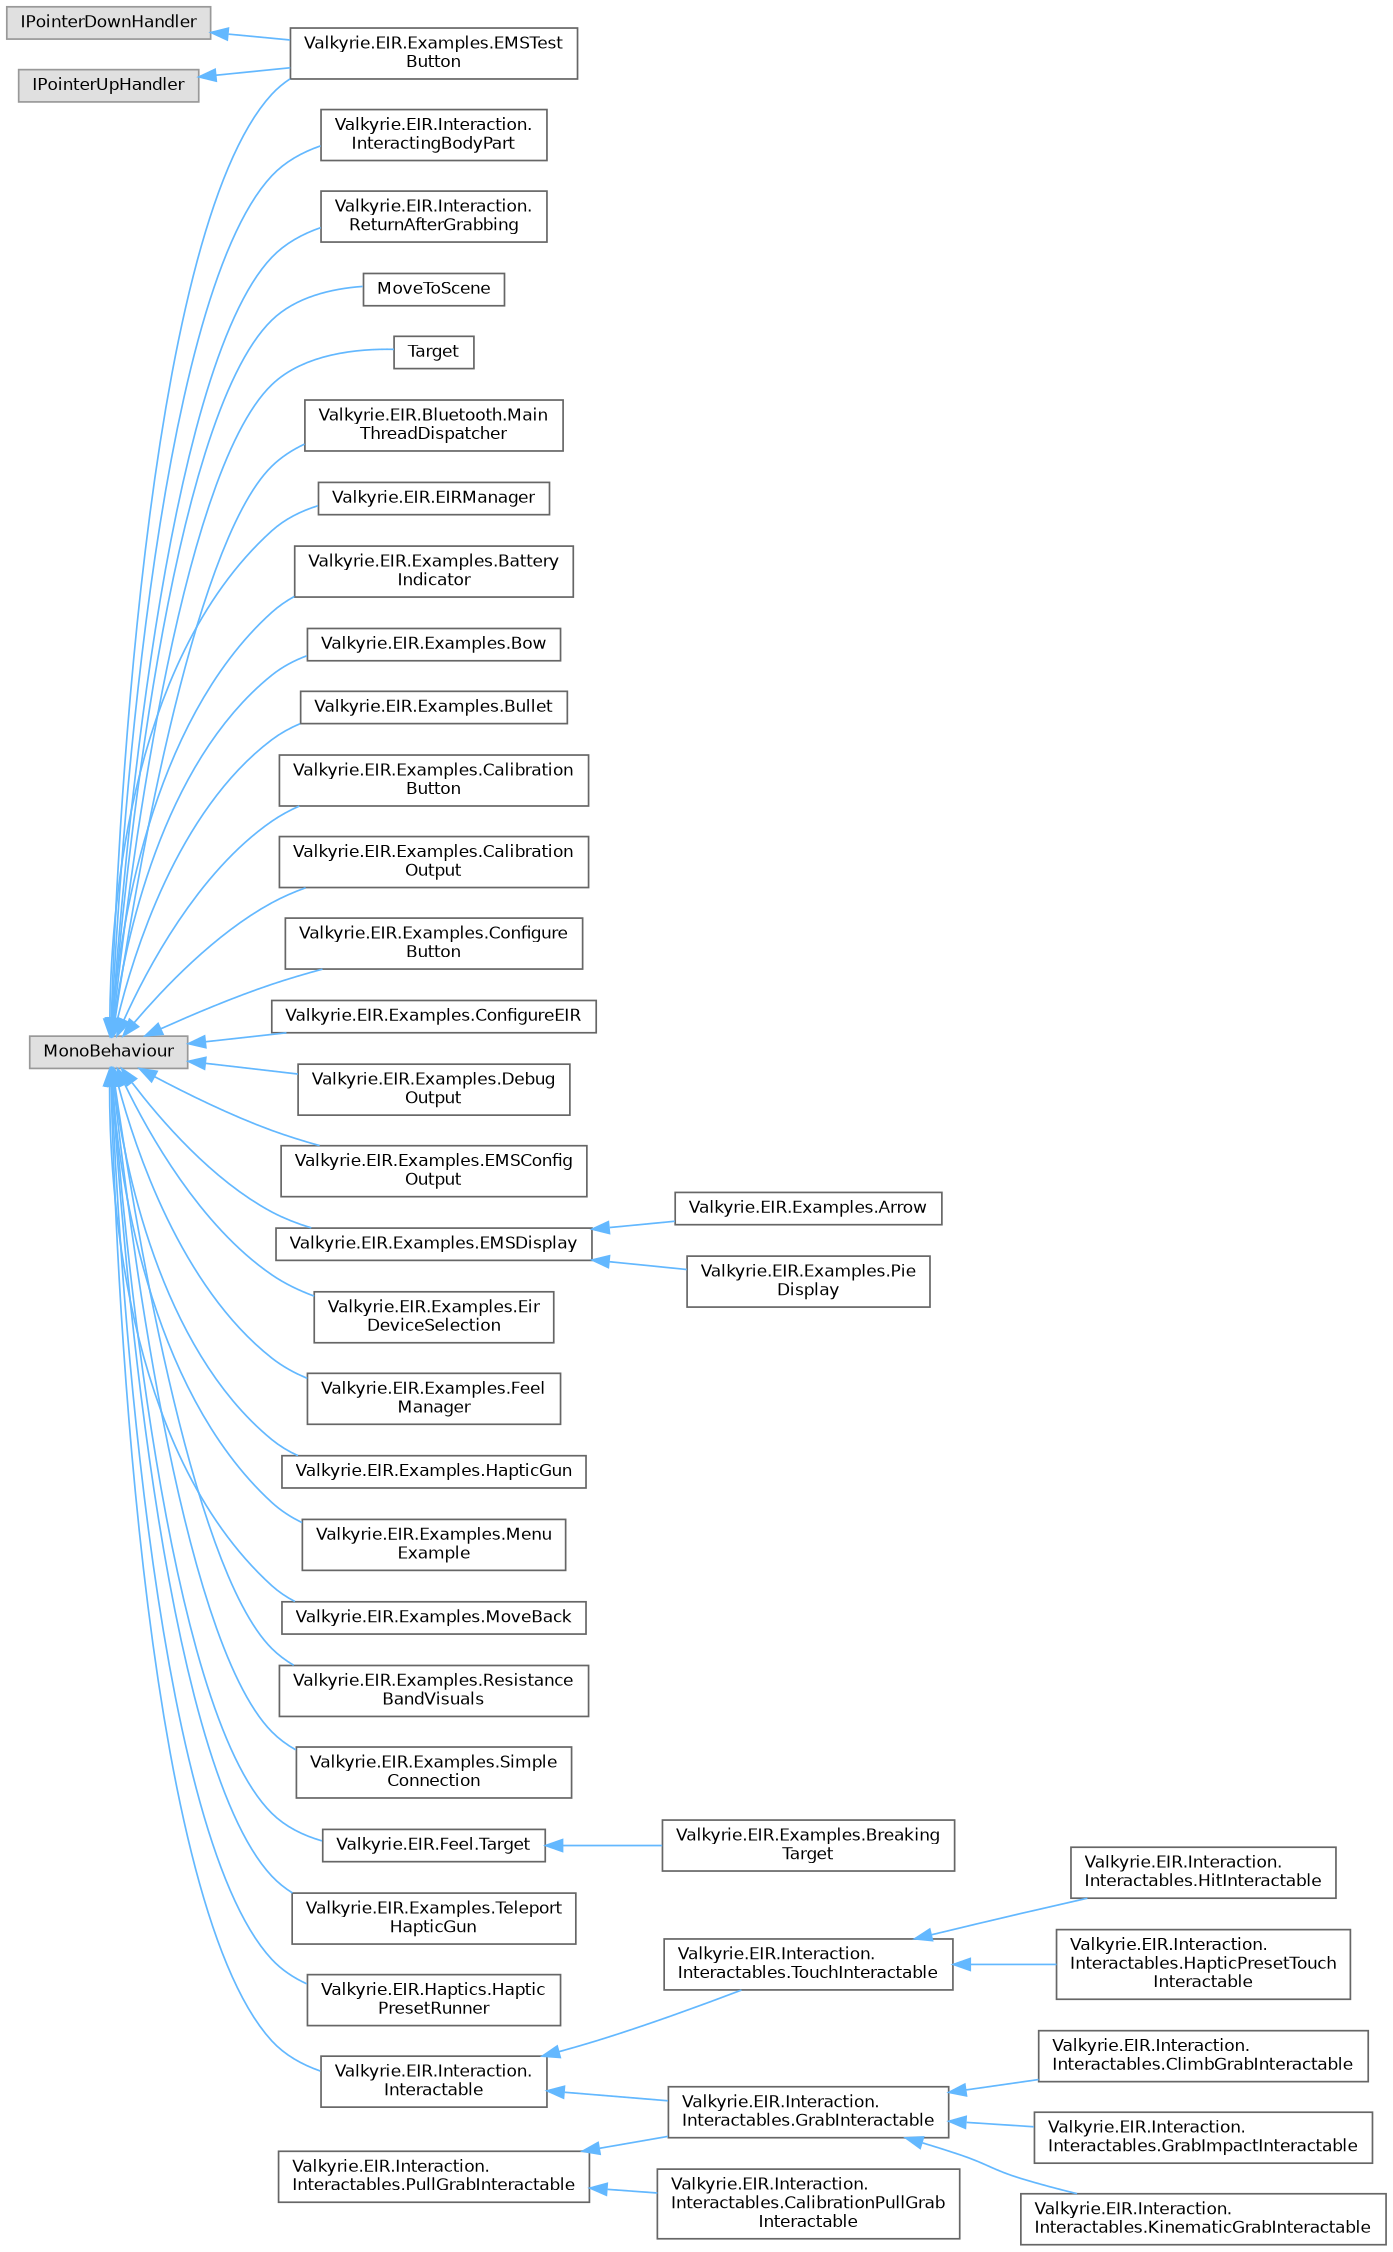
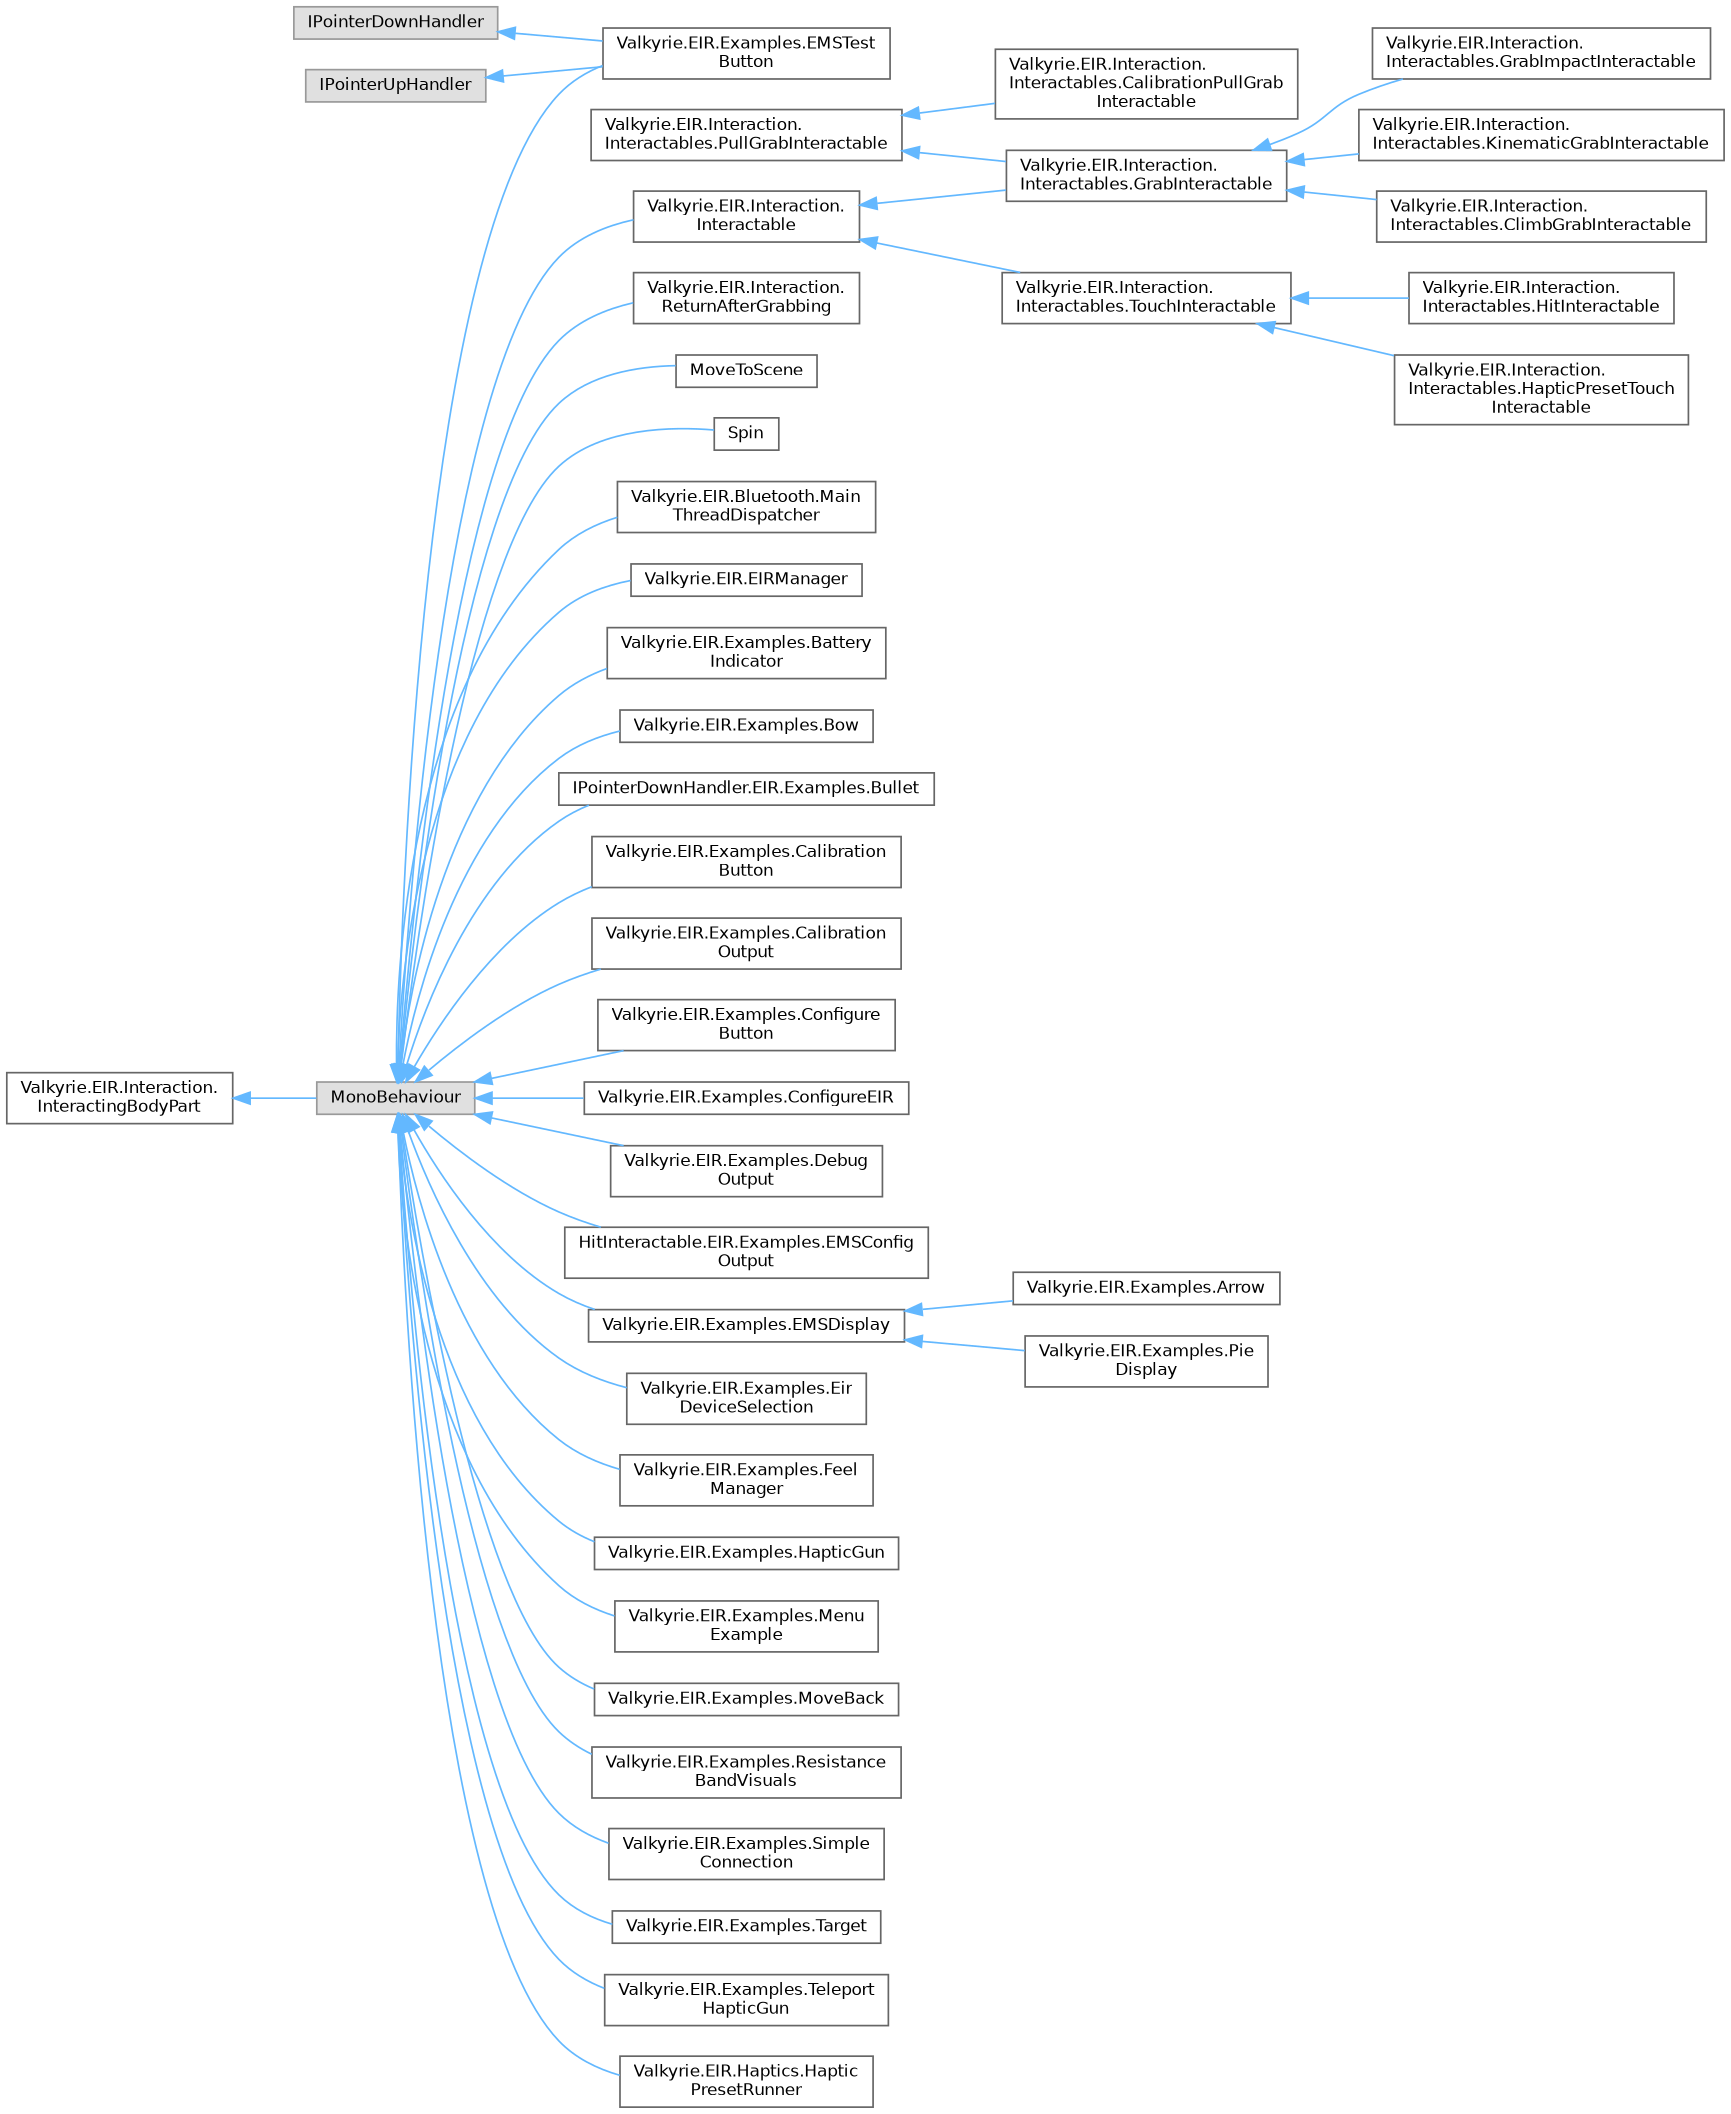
(434, 352) -> (747, 434)
(155, 559) -> (283, 1098)
(434, 707) -> (747, 789)
(434, 1171) -> (747, 1253)
(434, 1846) -> (747, 1927)
(809, 1846) -> none
